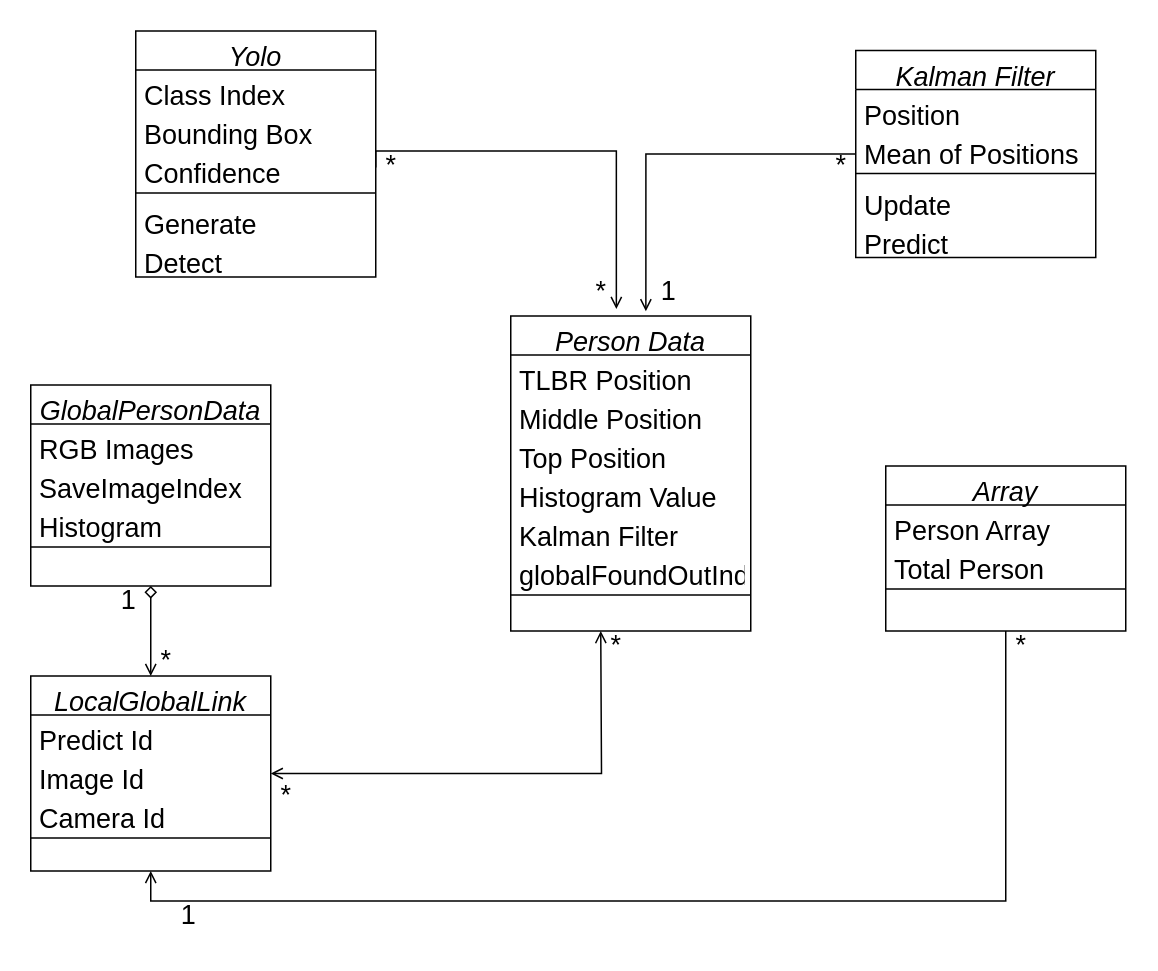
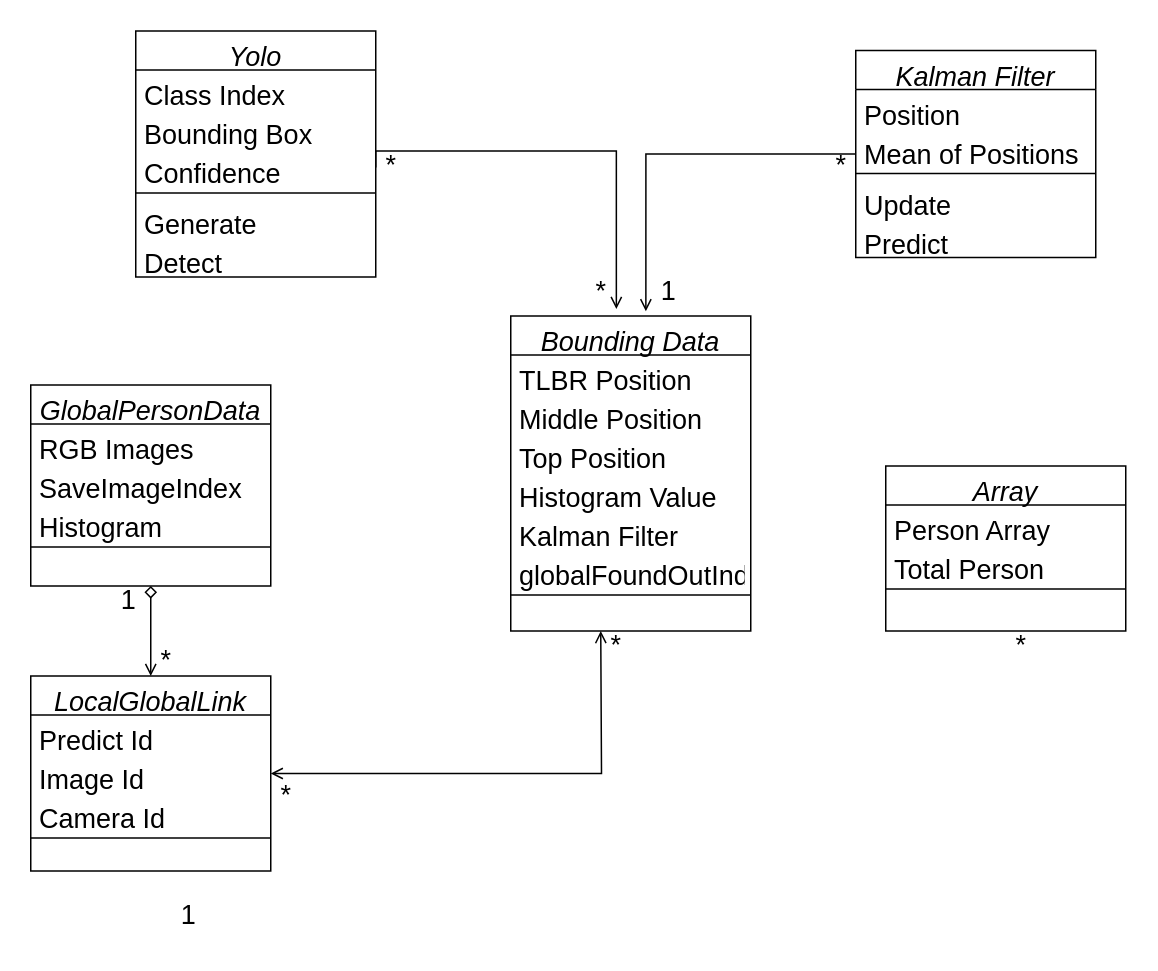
(630, 342) -> (630, 342)
(700, 901) -> none
